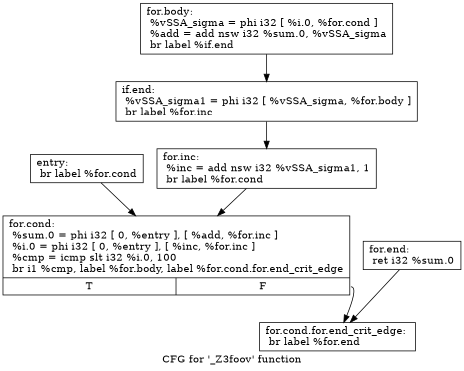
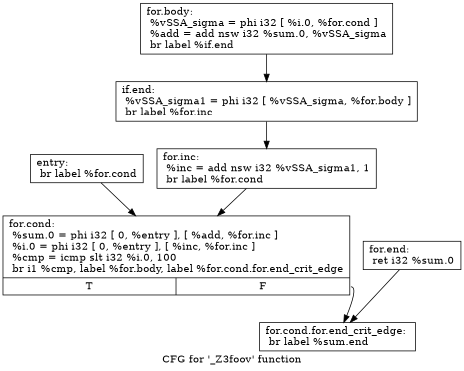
(313, 342) -> (317, 342)
